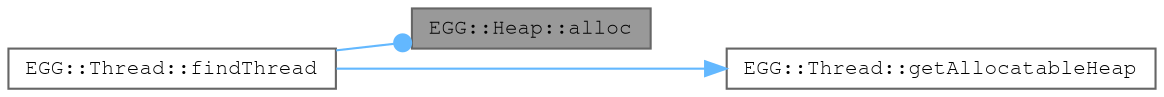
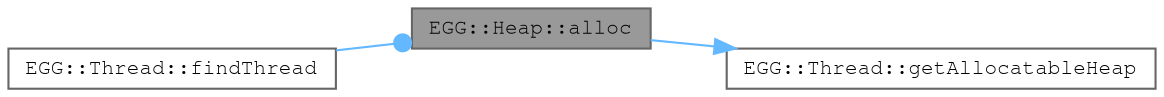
(521, 69) -> (683, 43)
